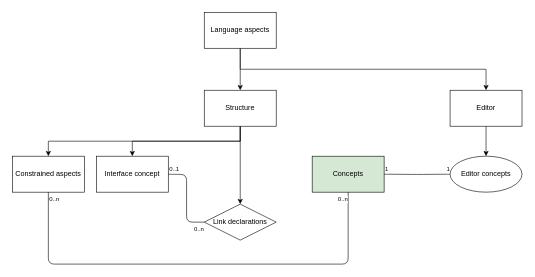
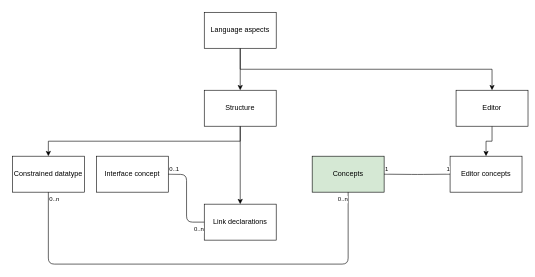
(486, 108) -> (492, 108)
(132, 150) -> none
(48, 174) -> (48, 174)
(486, 174) -> (486, 174)
(240, 222) -> (240, 222)
